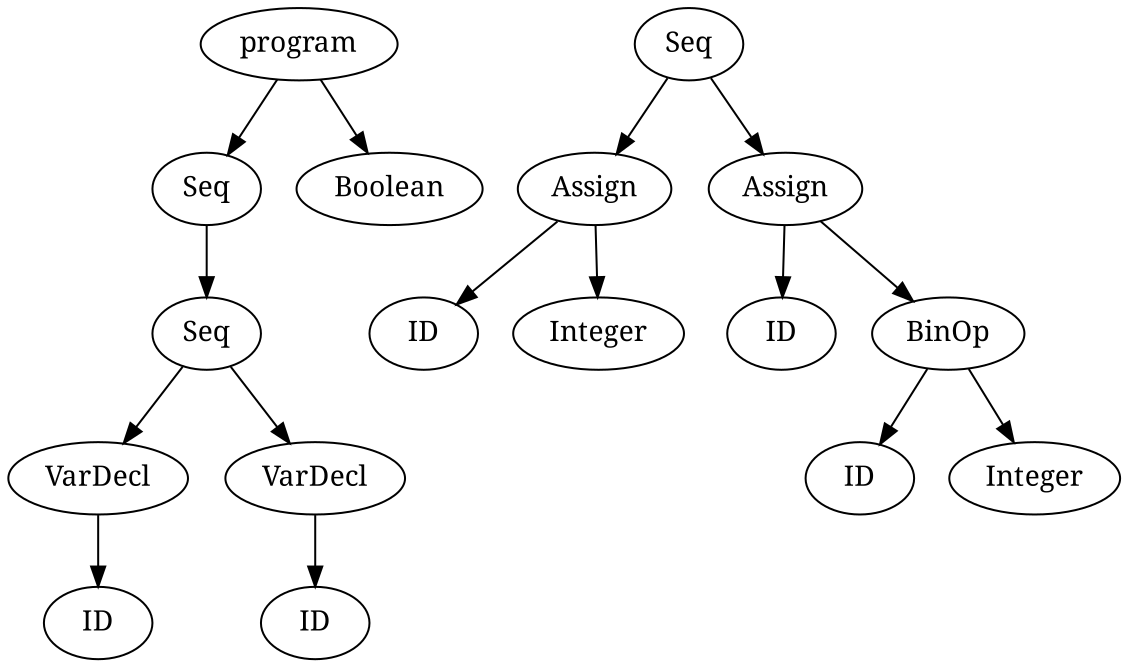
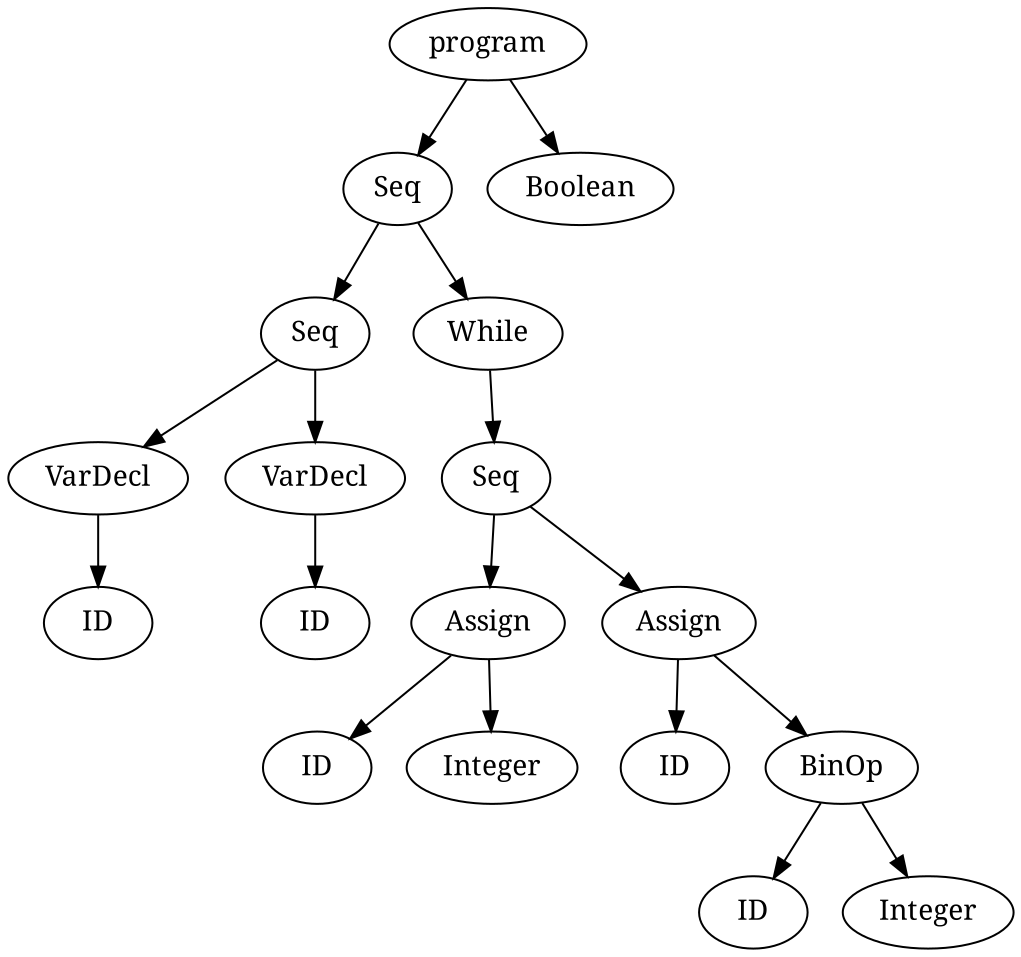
none -> (488, 334)
